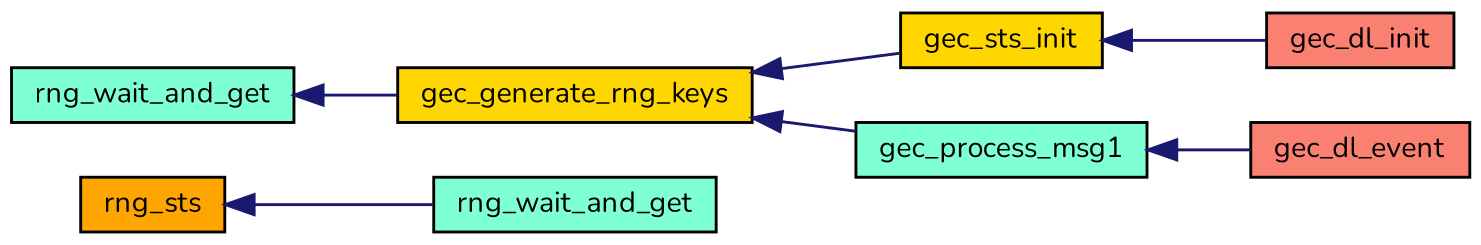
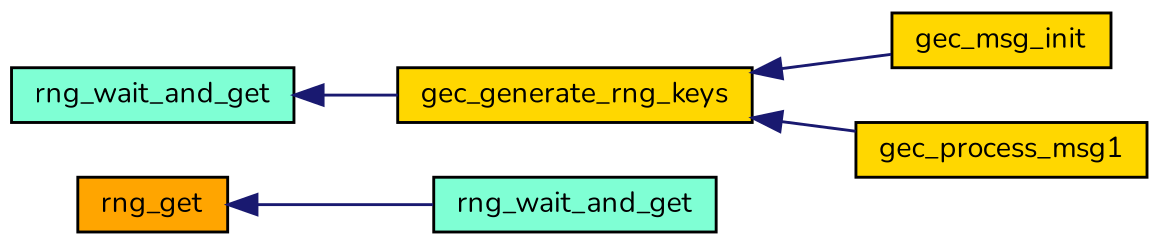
(1001, 40) -> (1001, 40)
(1360, 40) -> none
(1001, 150) -> (1001, 150)
(1360, 150) -> none
(153, 205) -> (153, 205)
